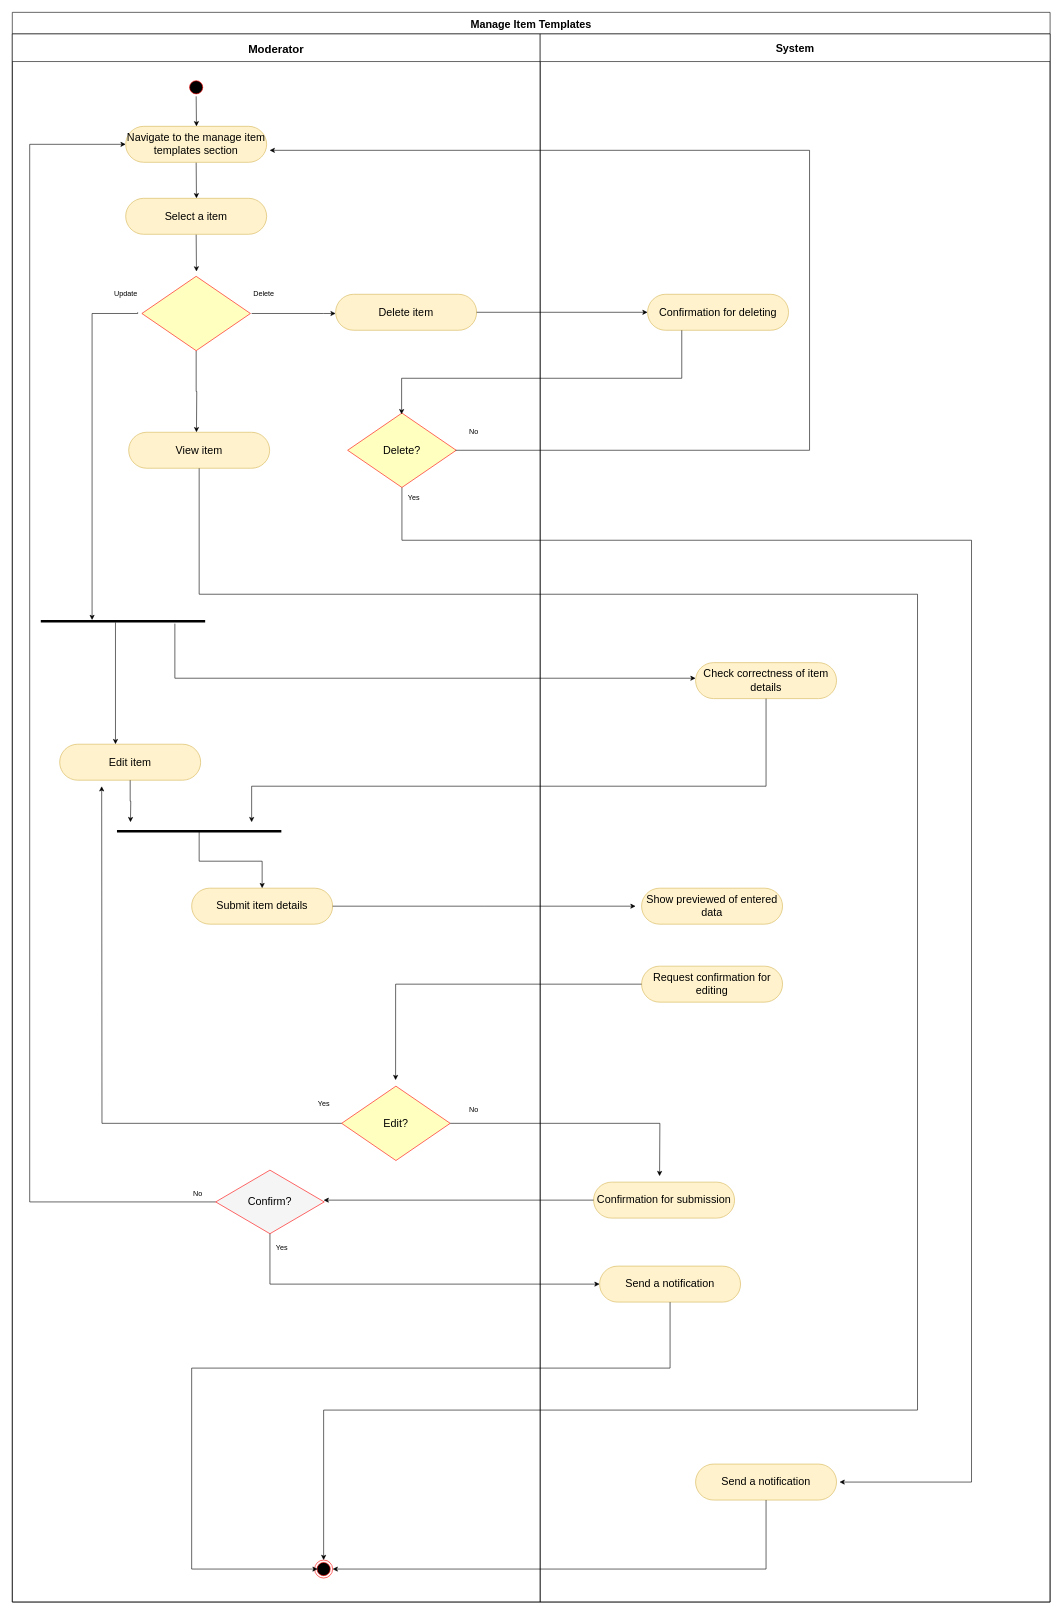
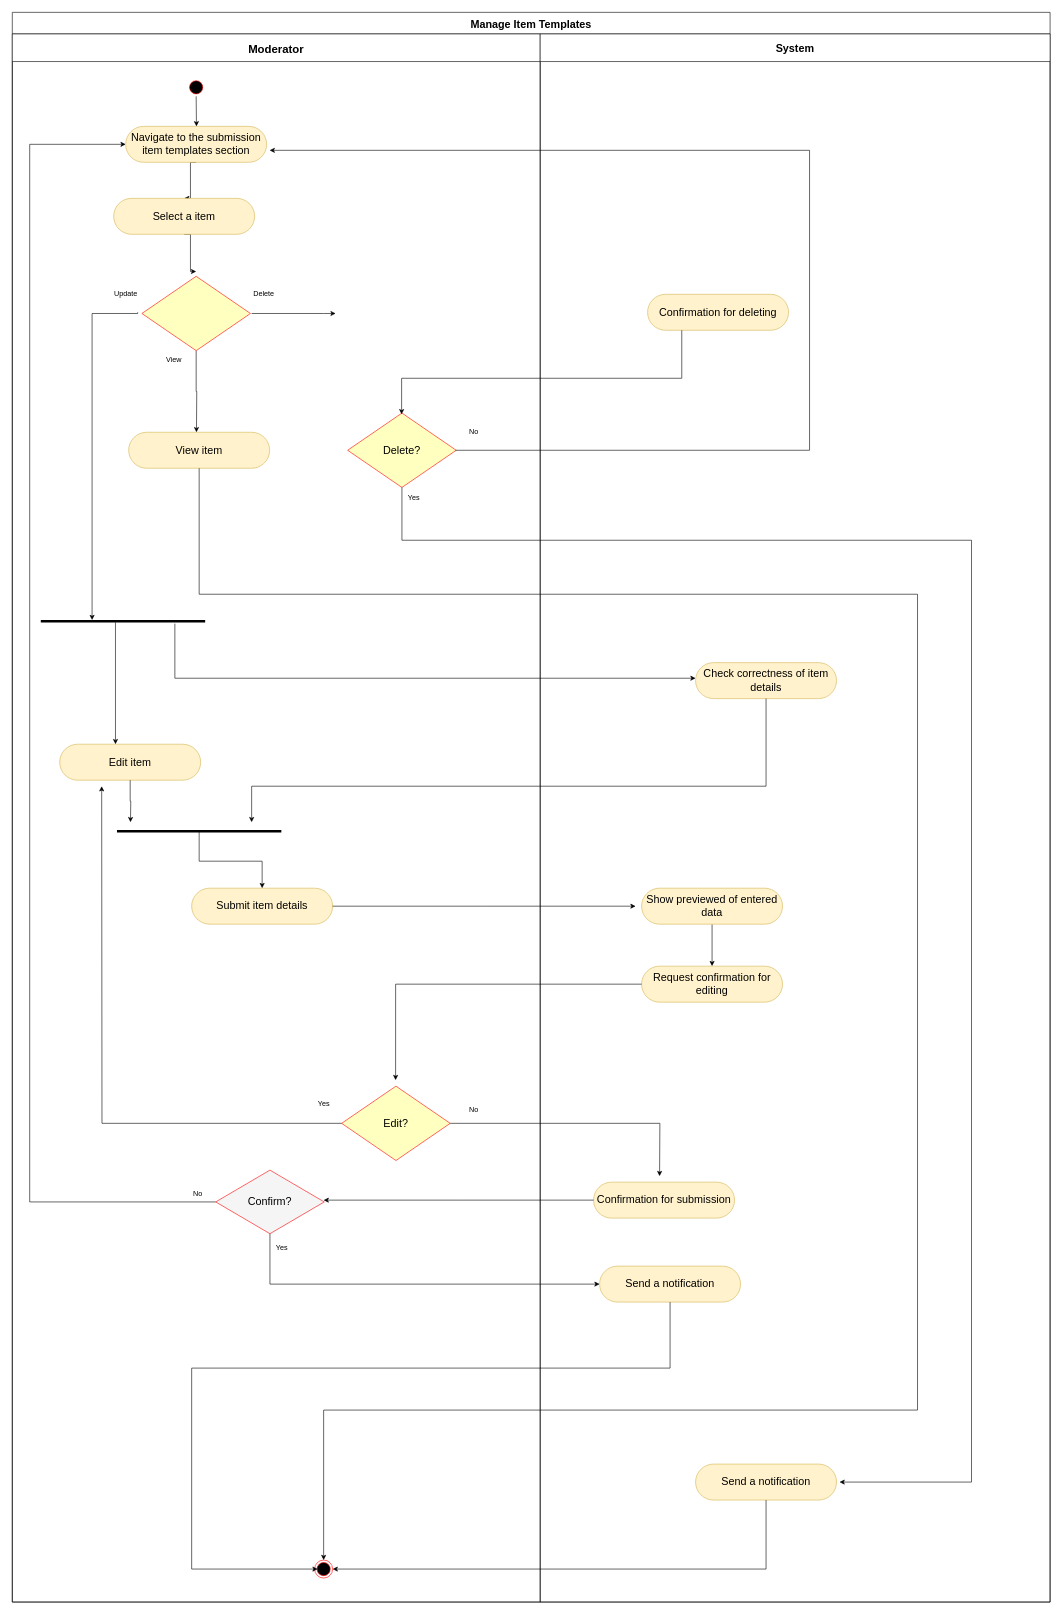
(196, 144) -> (196, 144)
(196, 216) -> (184, 216)
(406, 312) -> none
(642, 312) -> none
none -> (174, 360)
none -> (712, 960)
